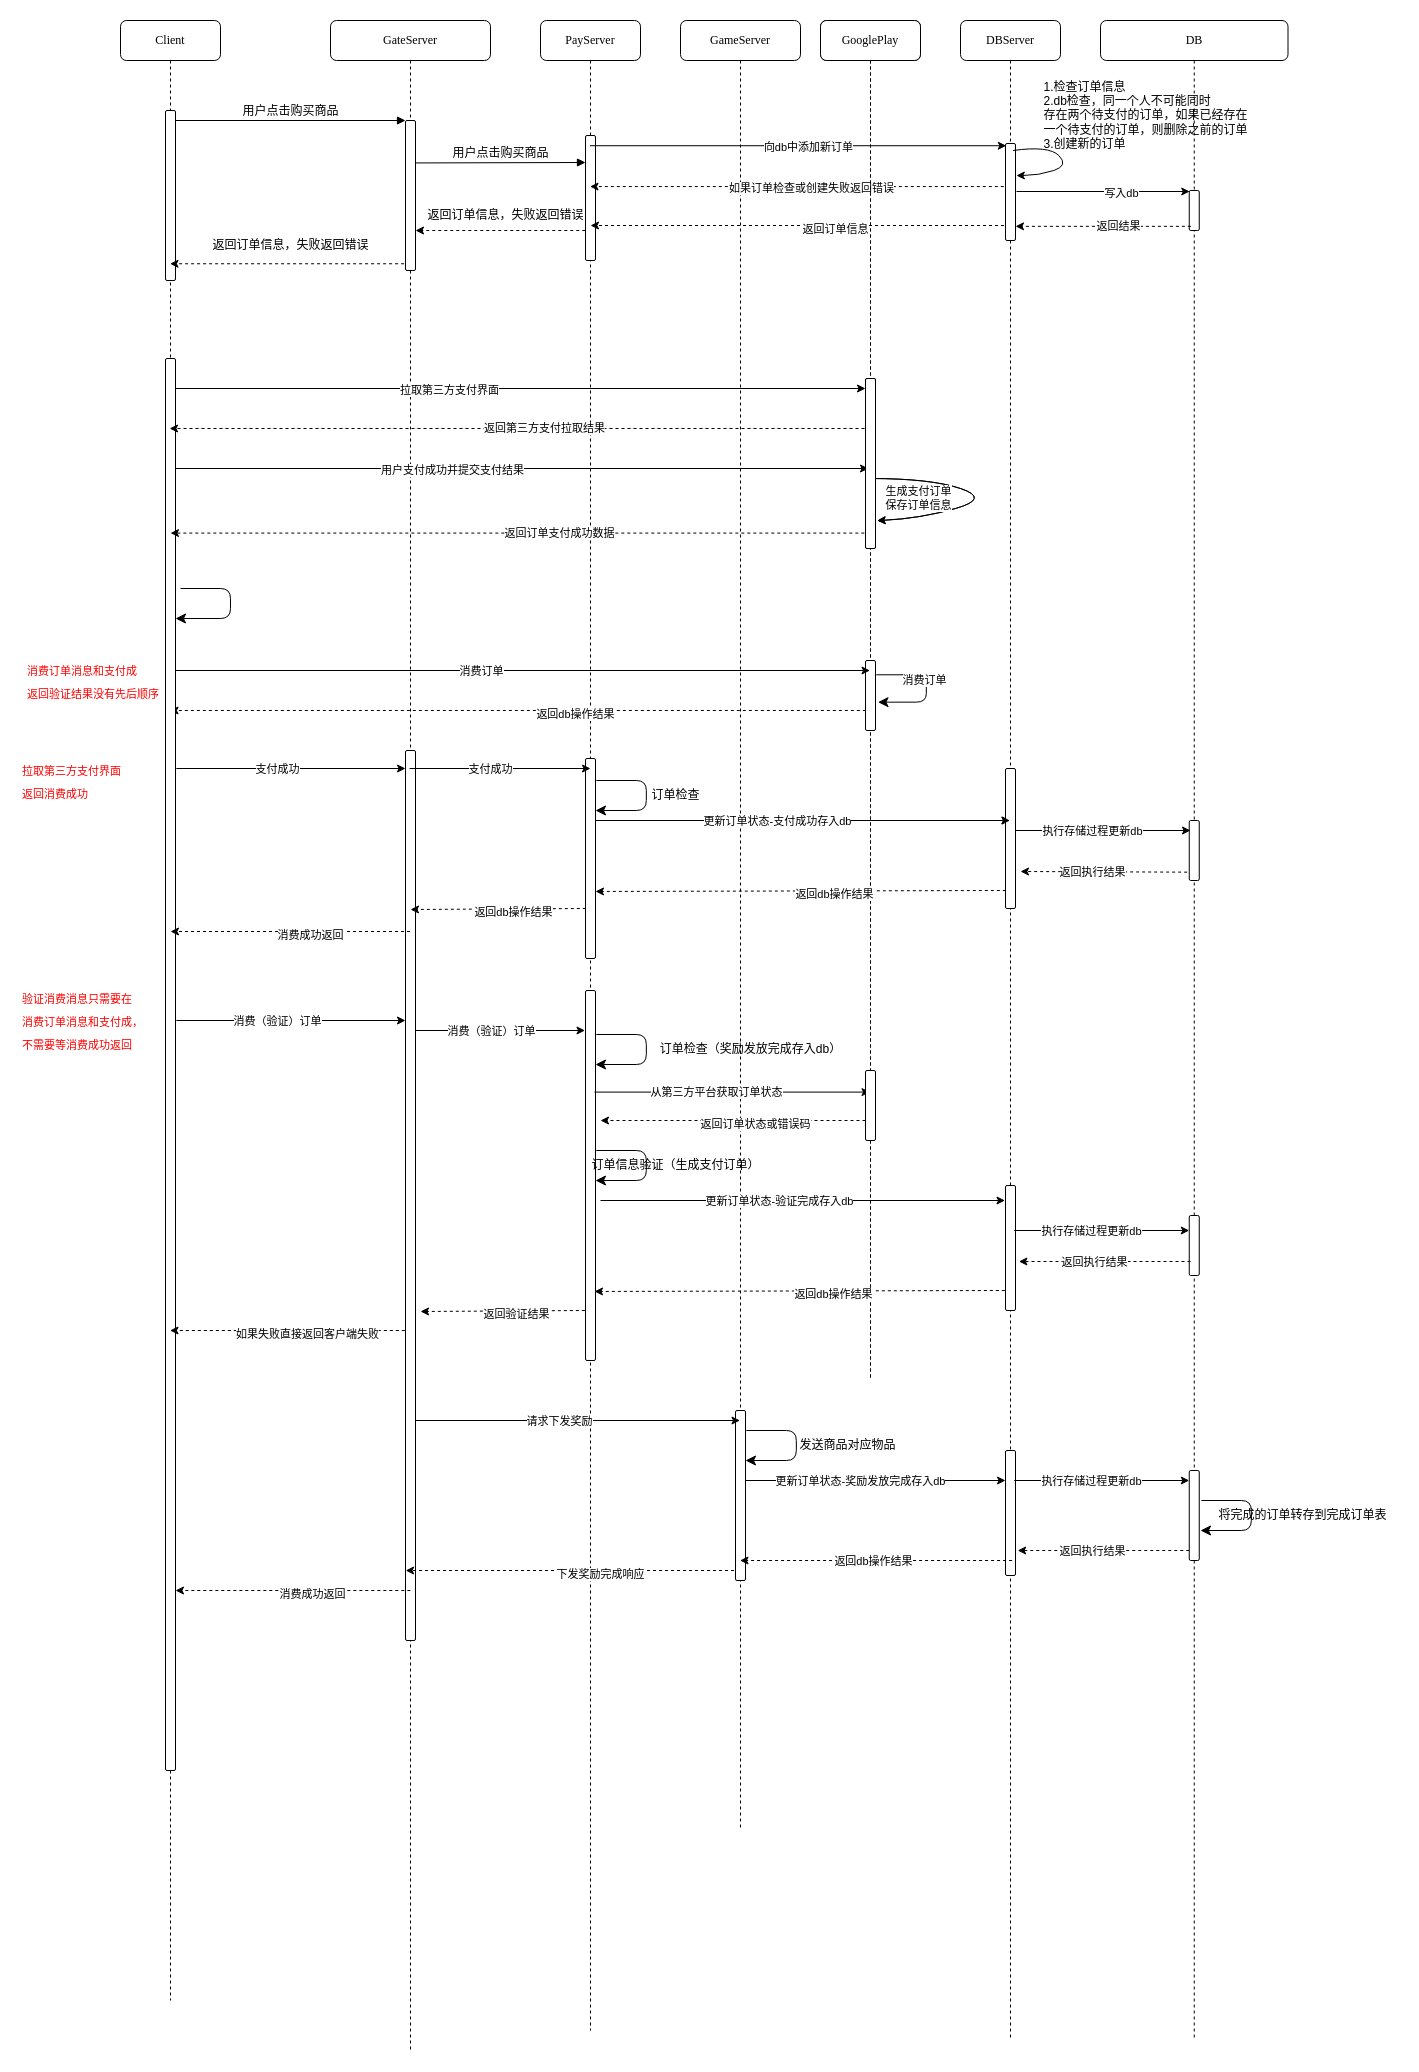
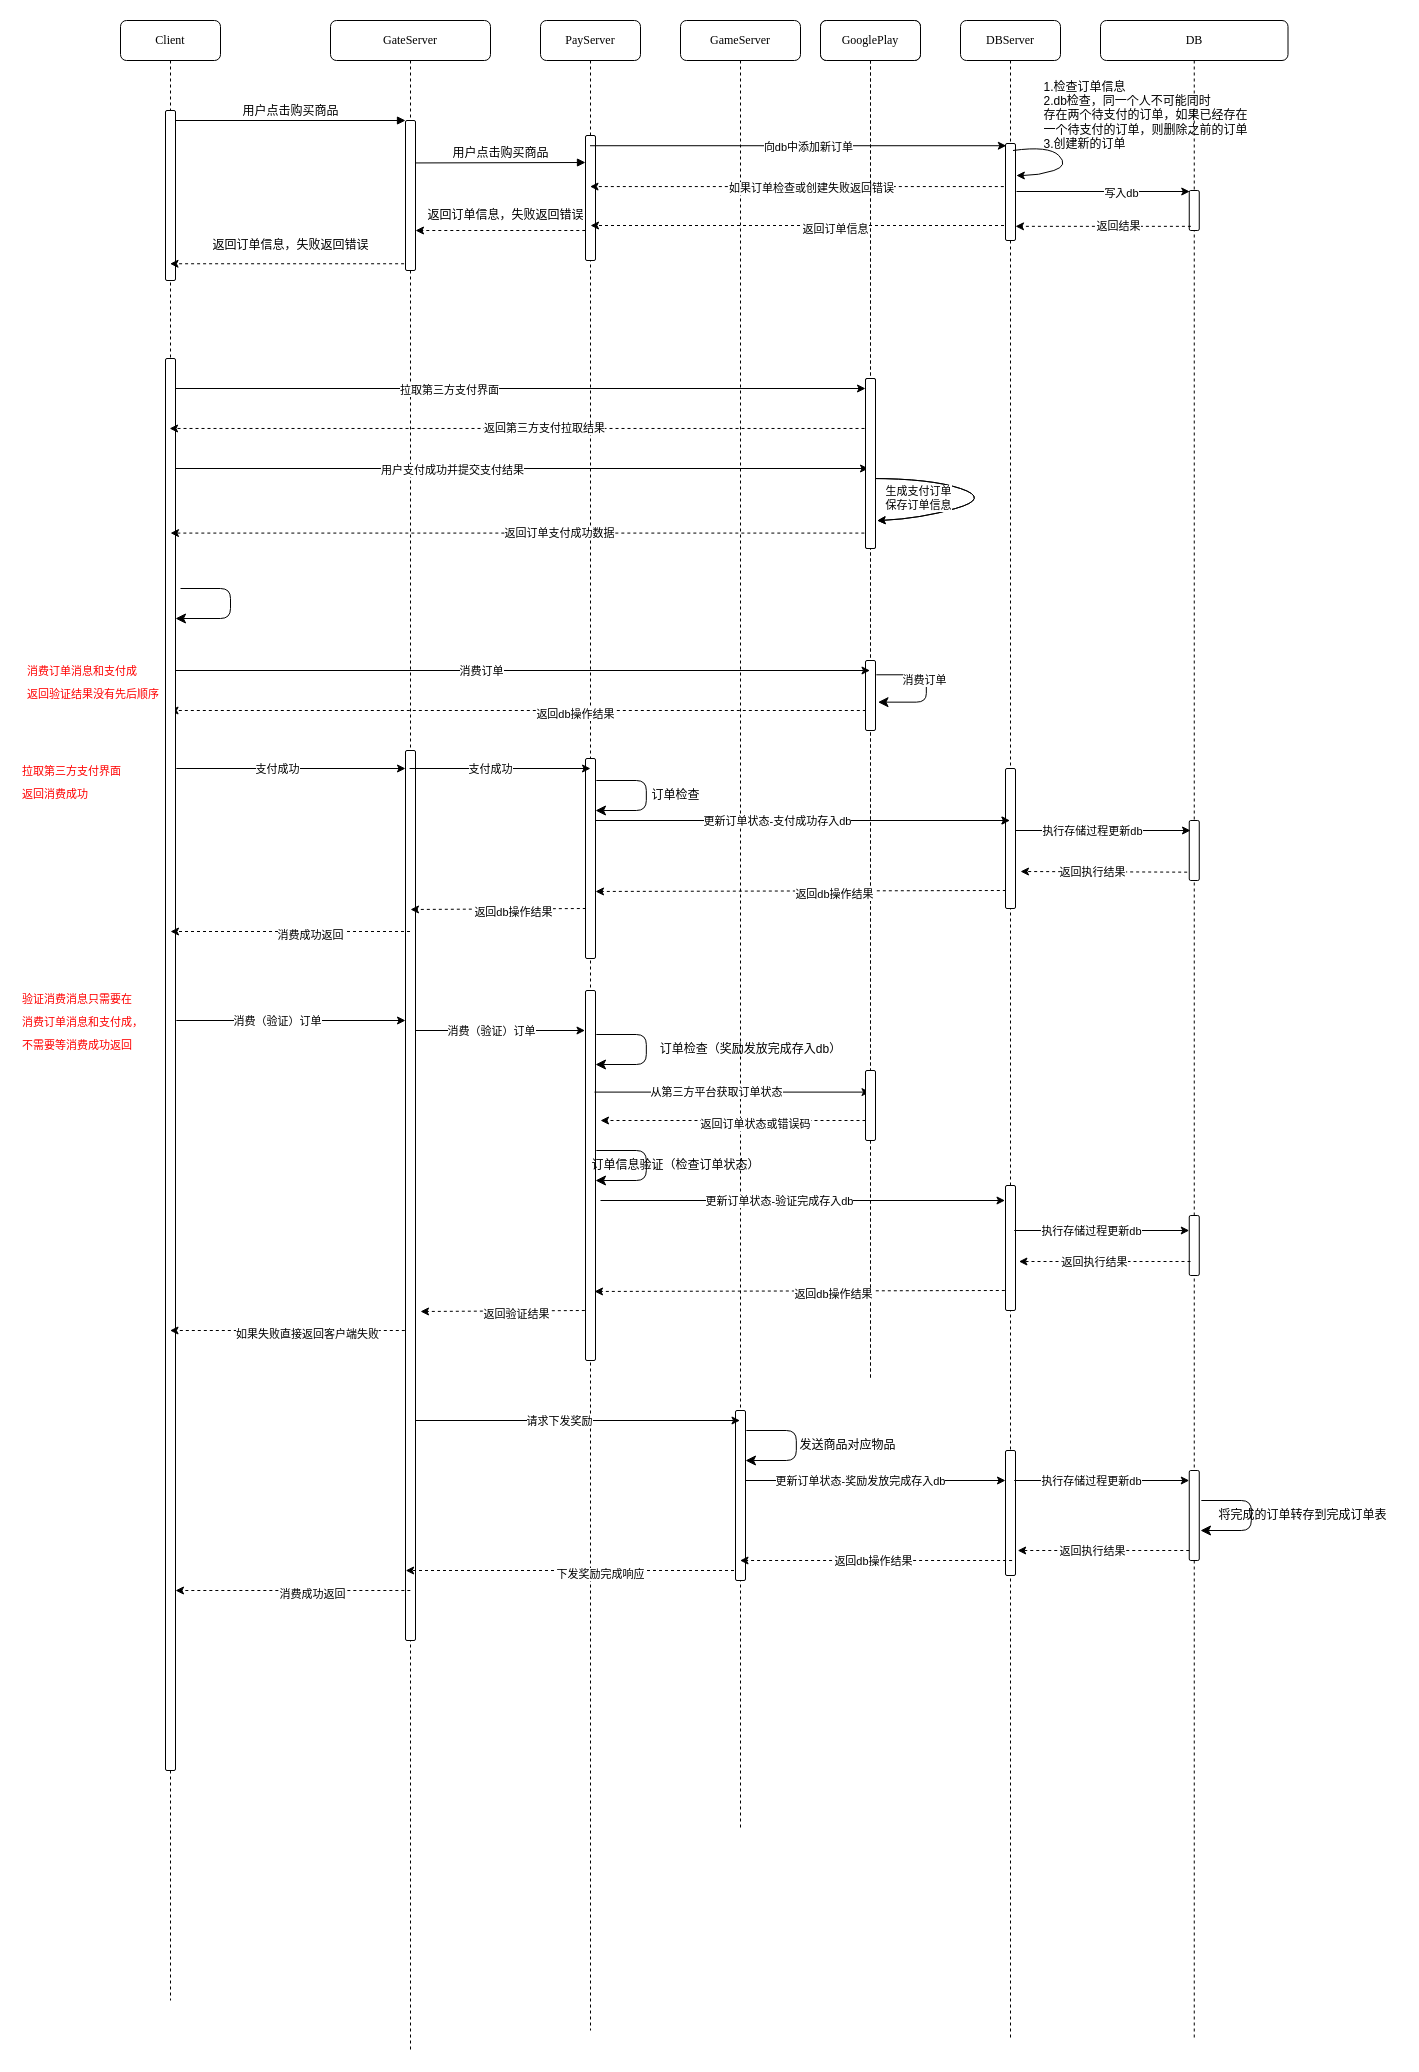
(676, 1166) -> (676, 1166)
